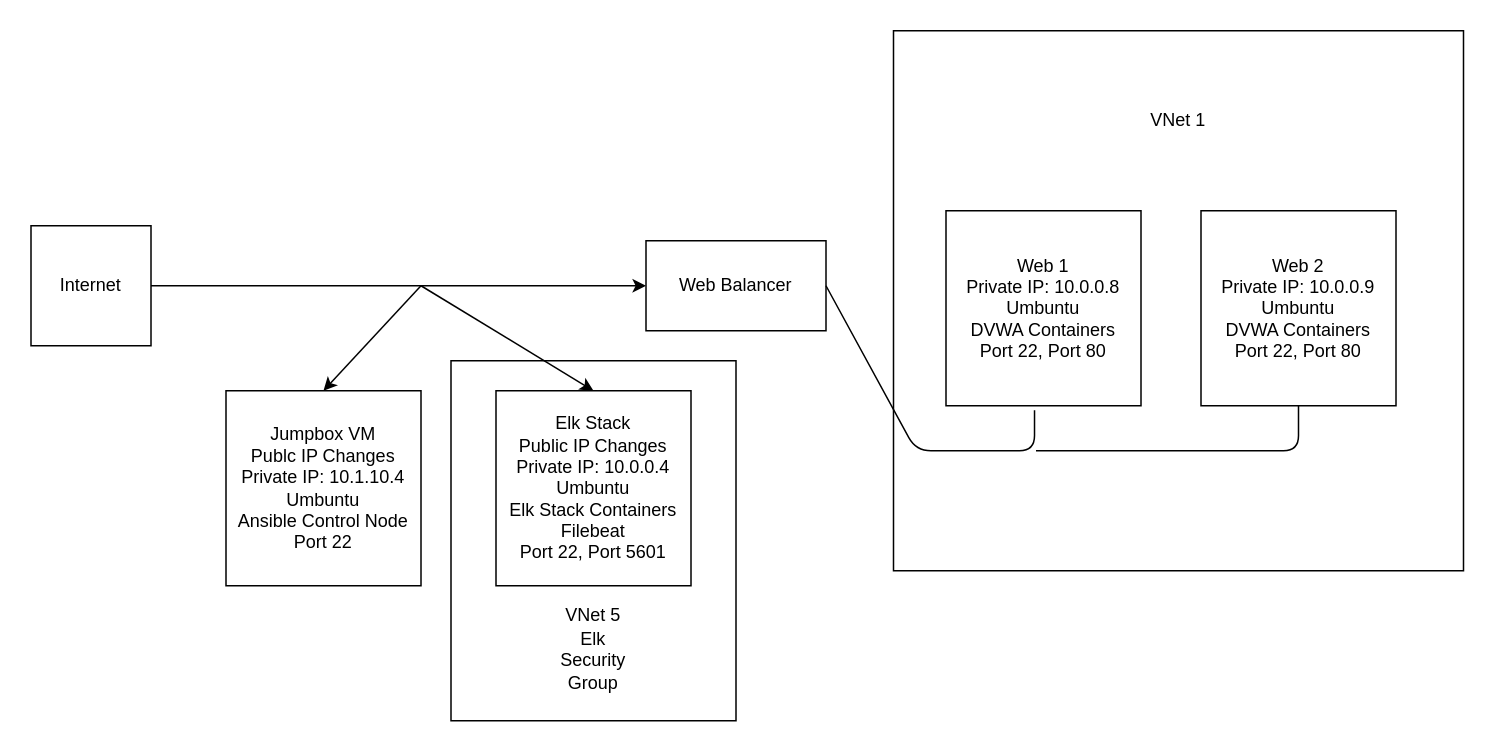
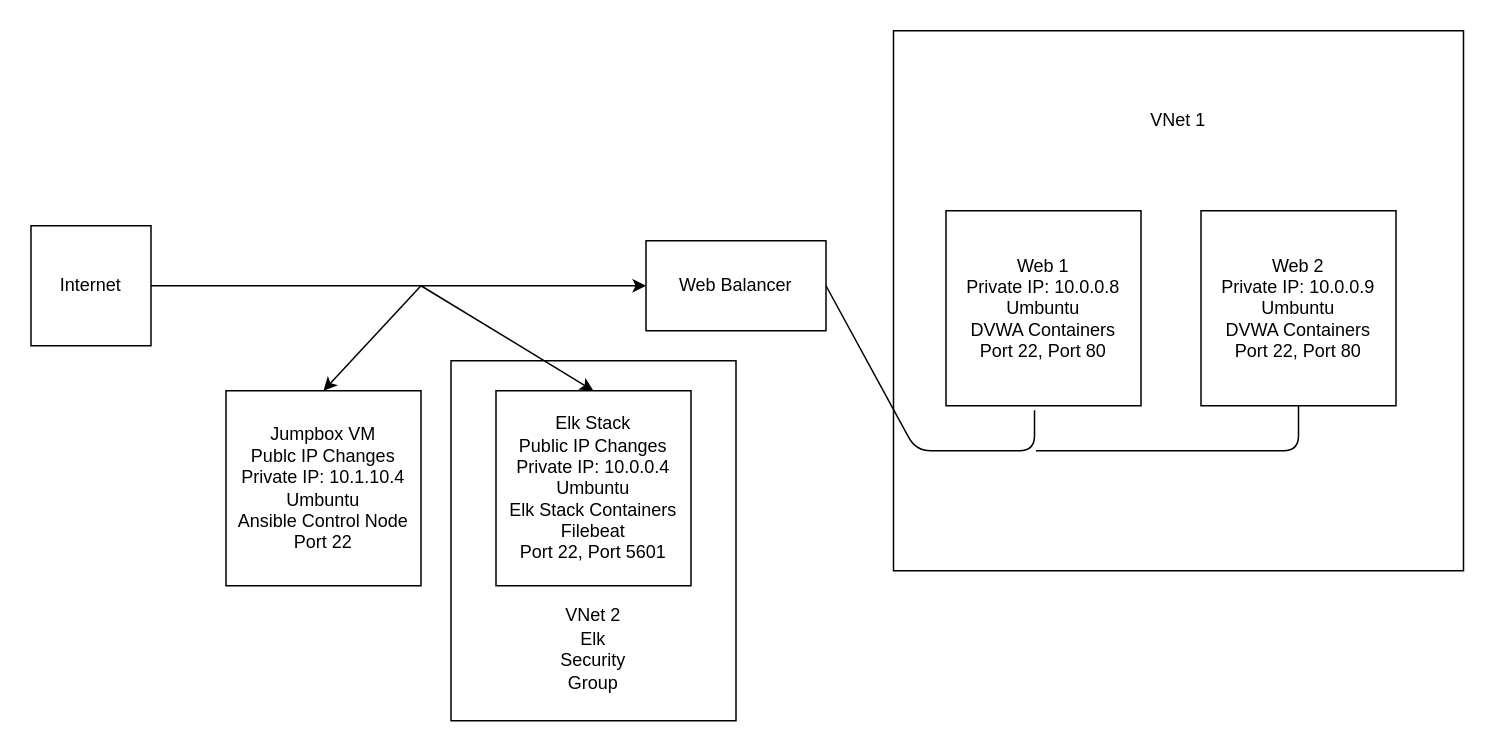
(593, 616) -> (593, 616)
